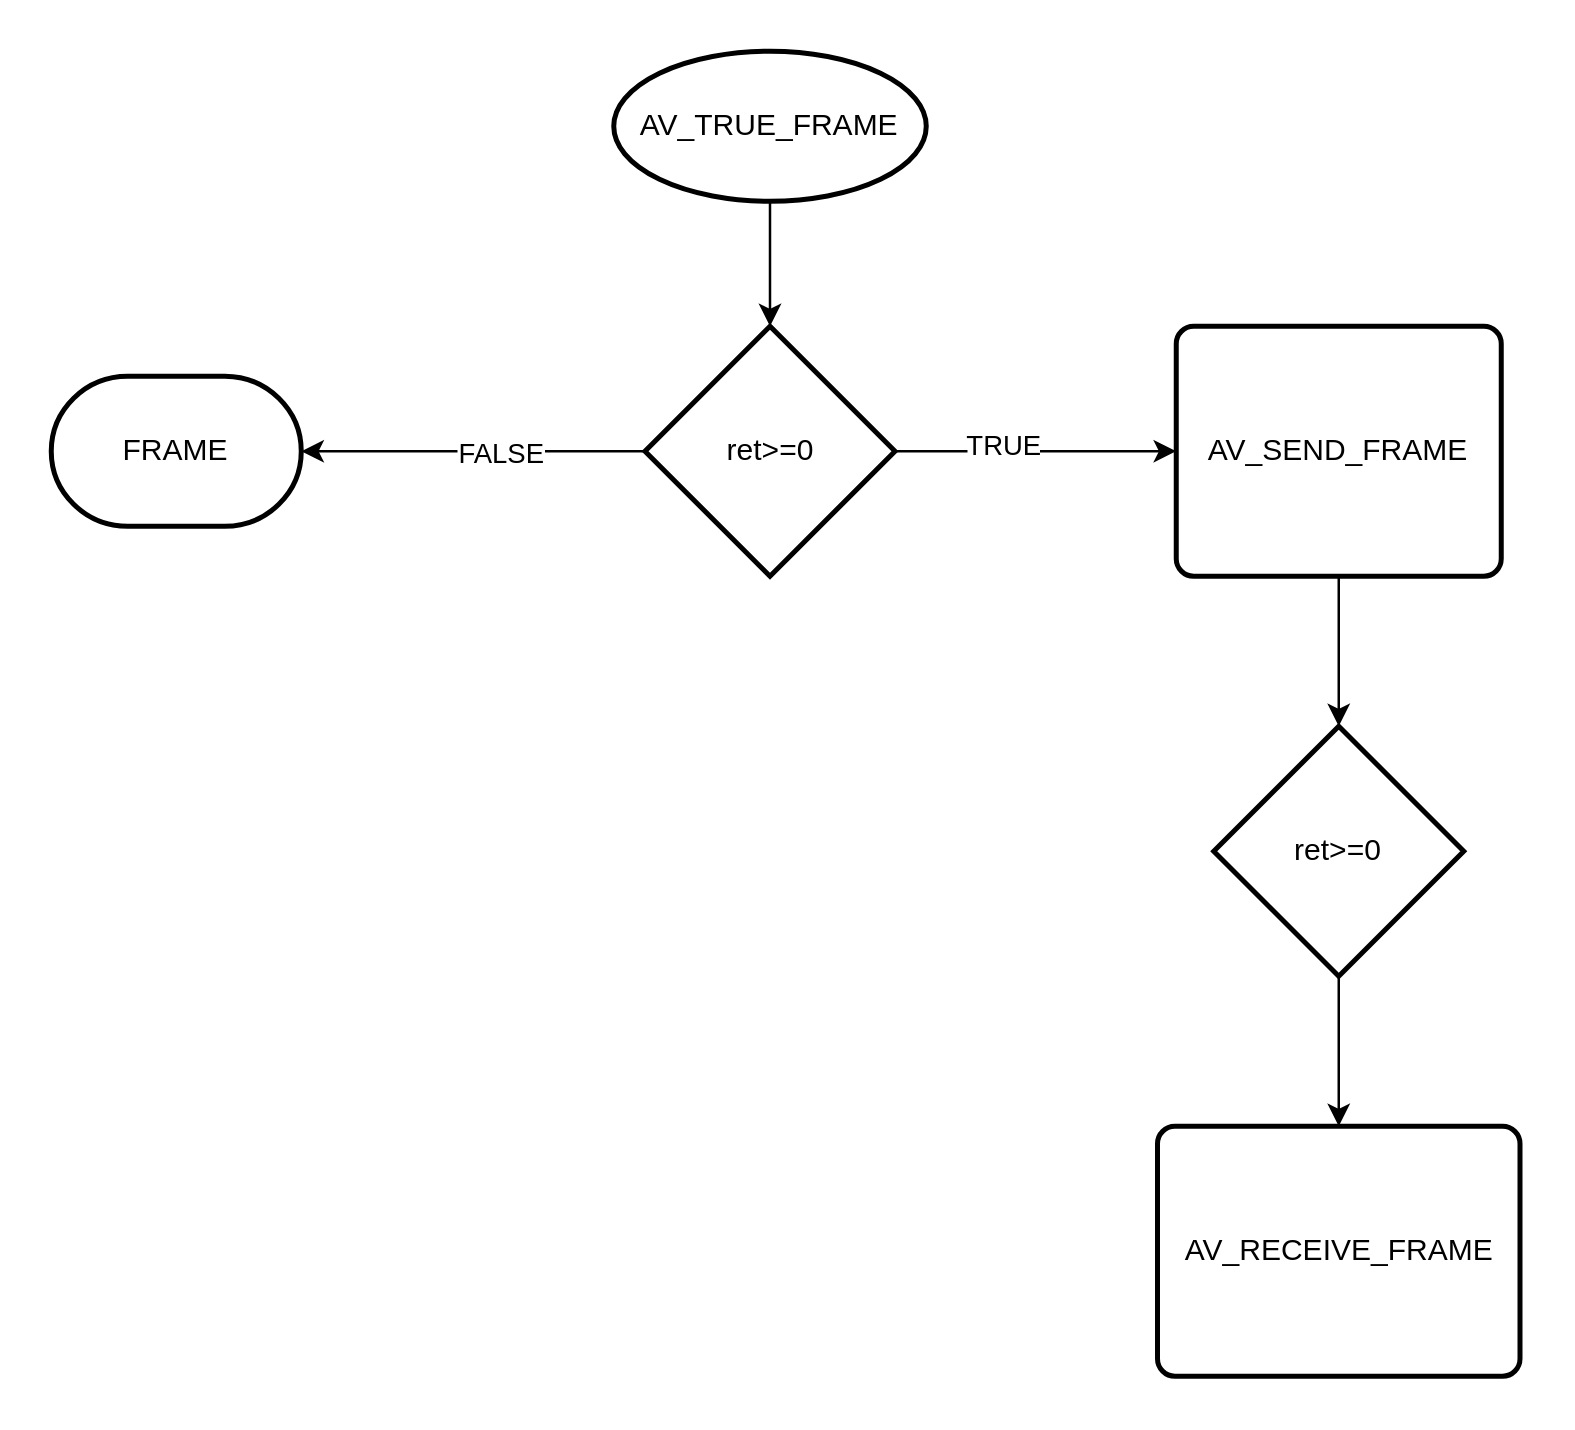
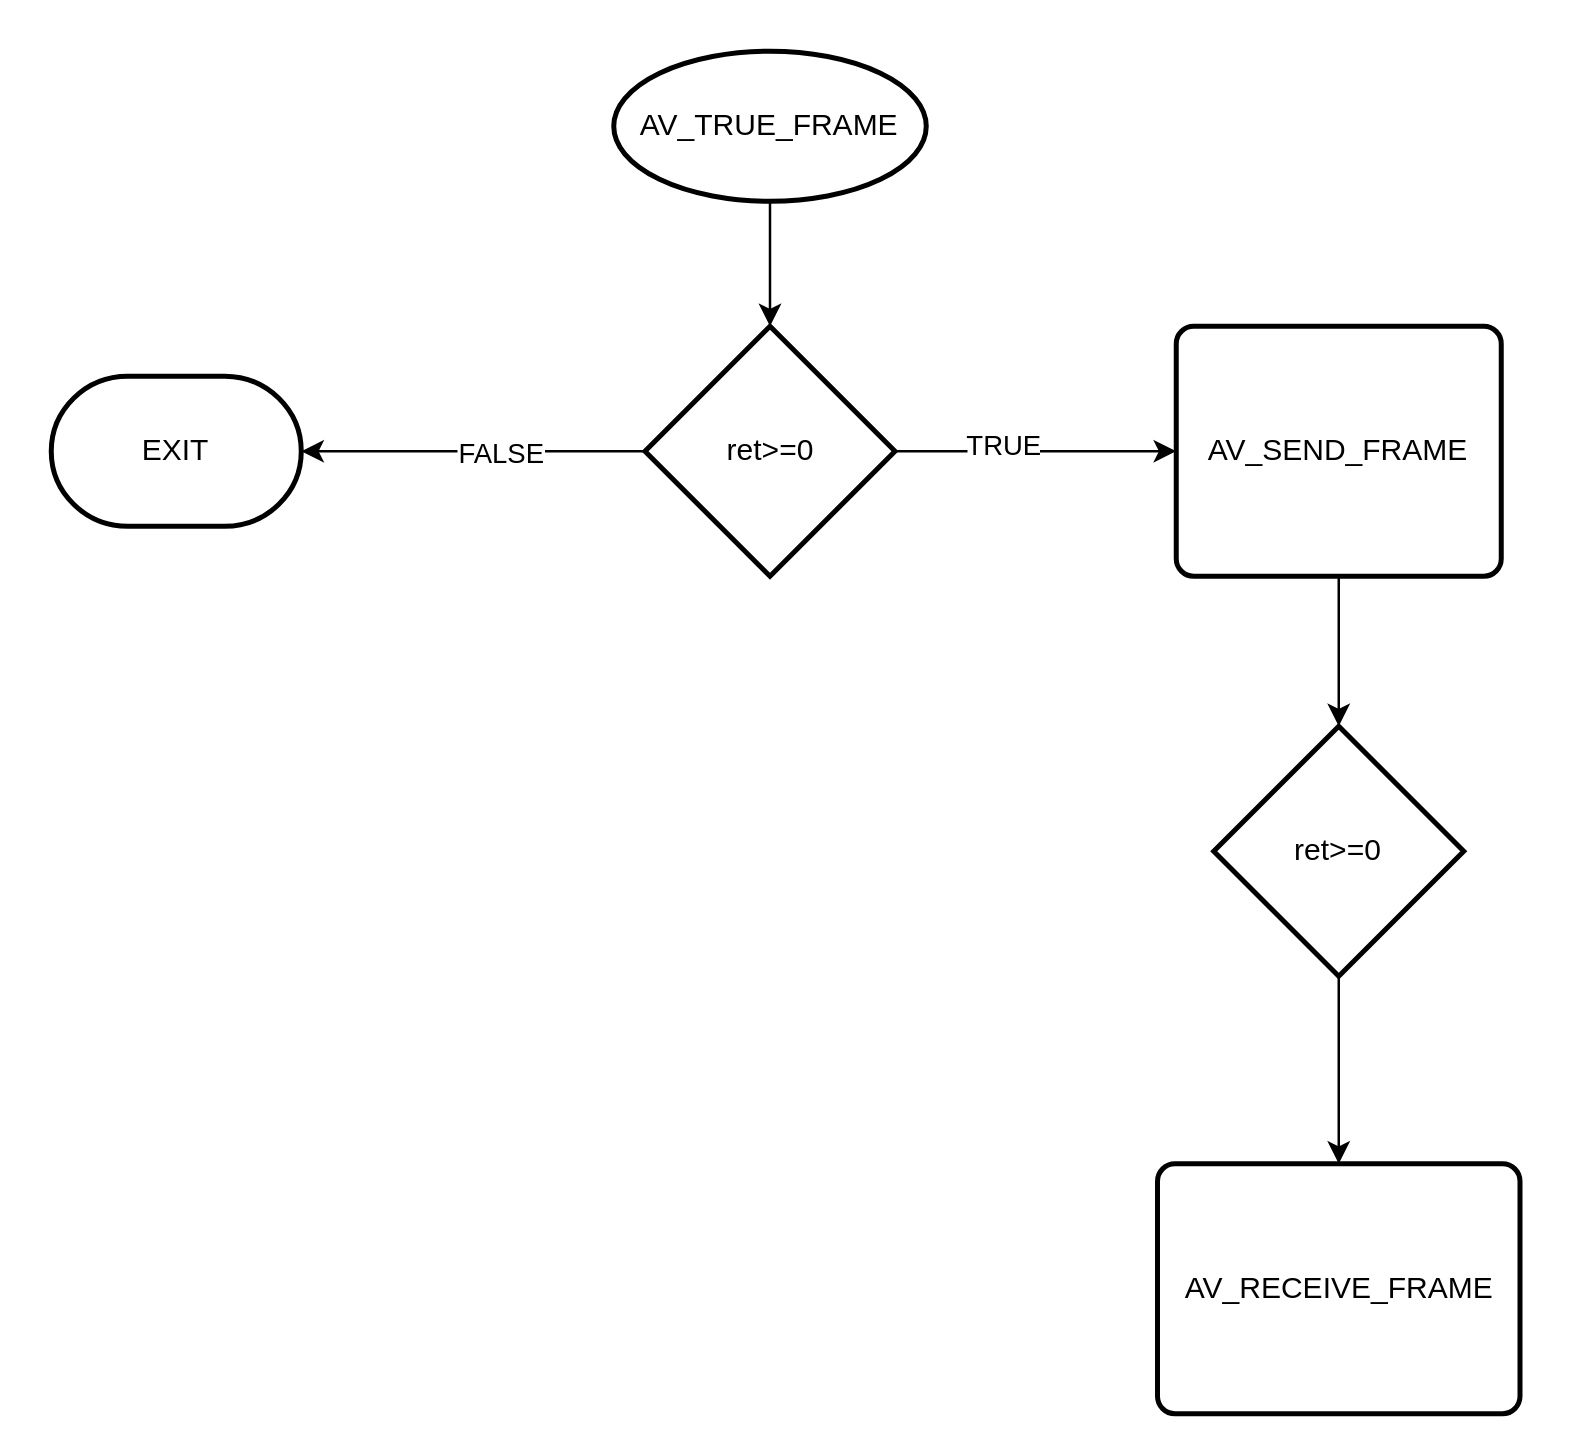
(176, 451) -> (176, 451)
(1339, 1251) -> (1339, 1289)
